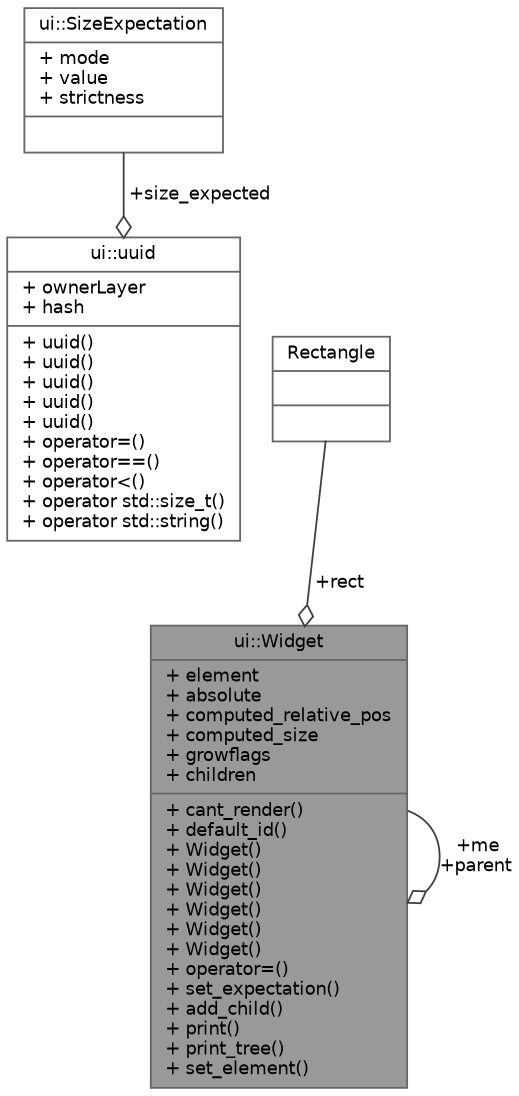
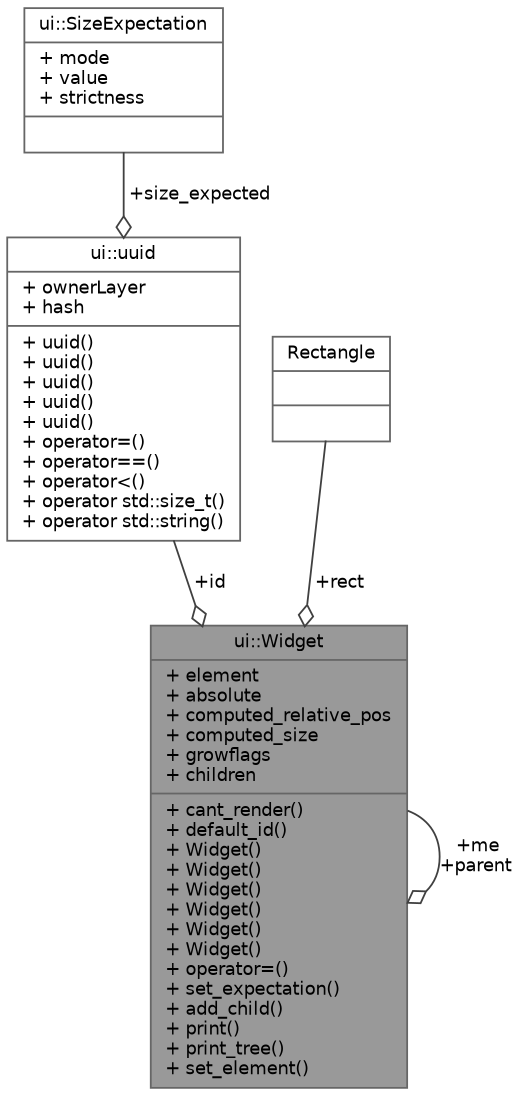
none -> (185, 573)
